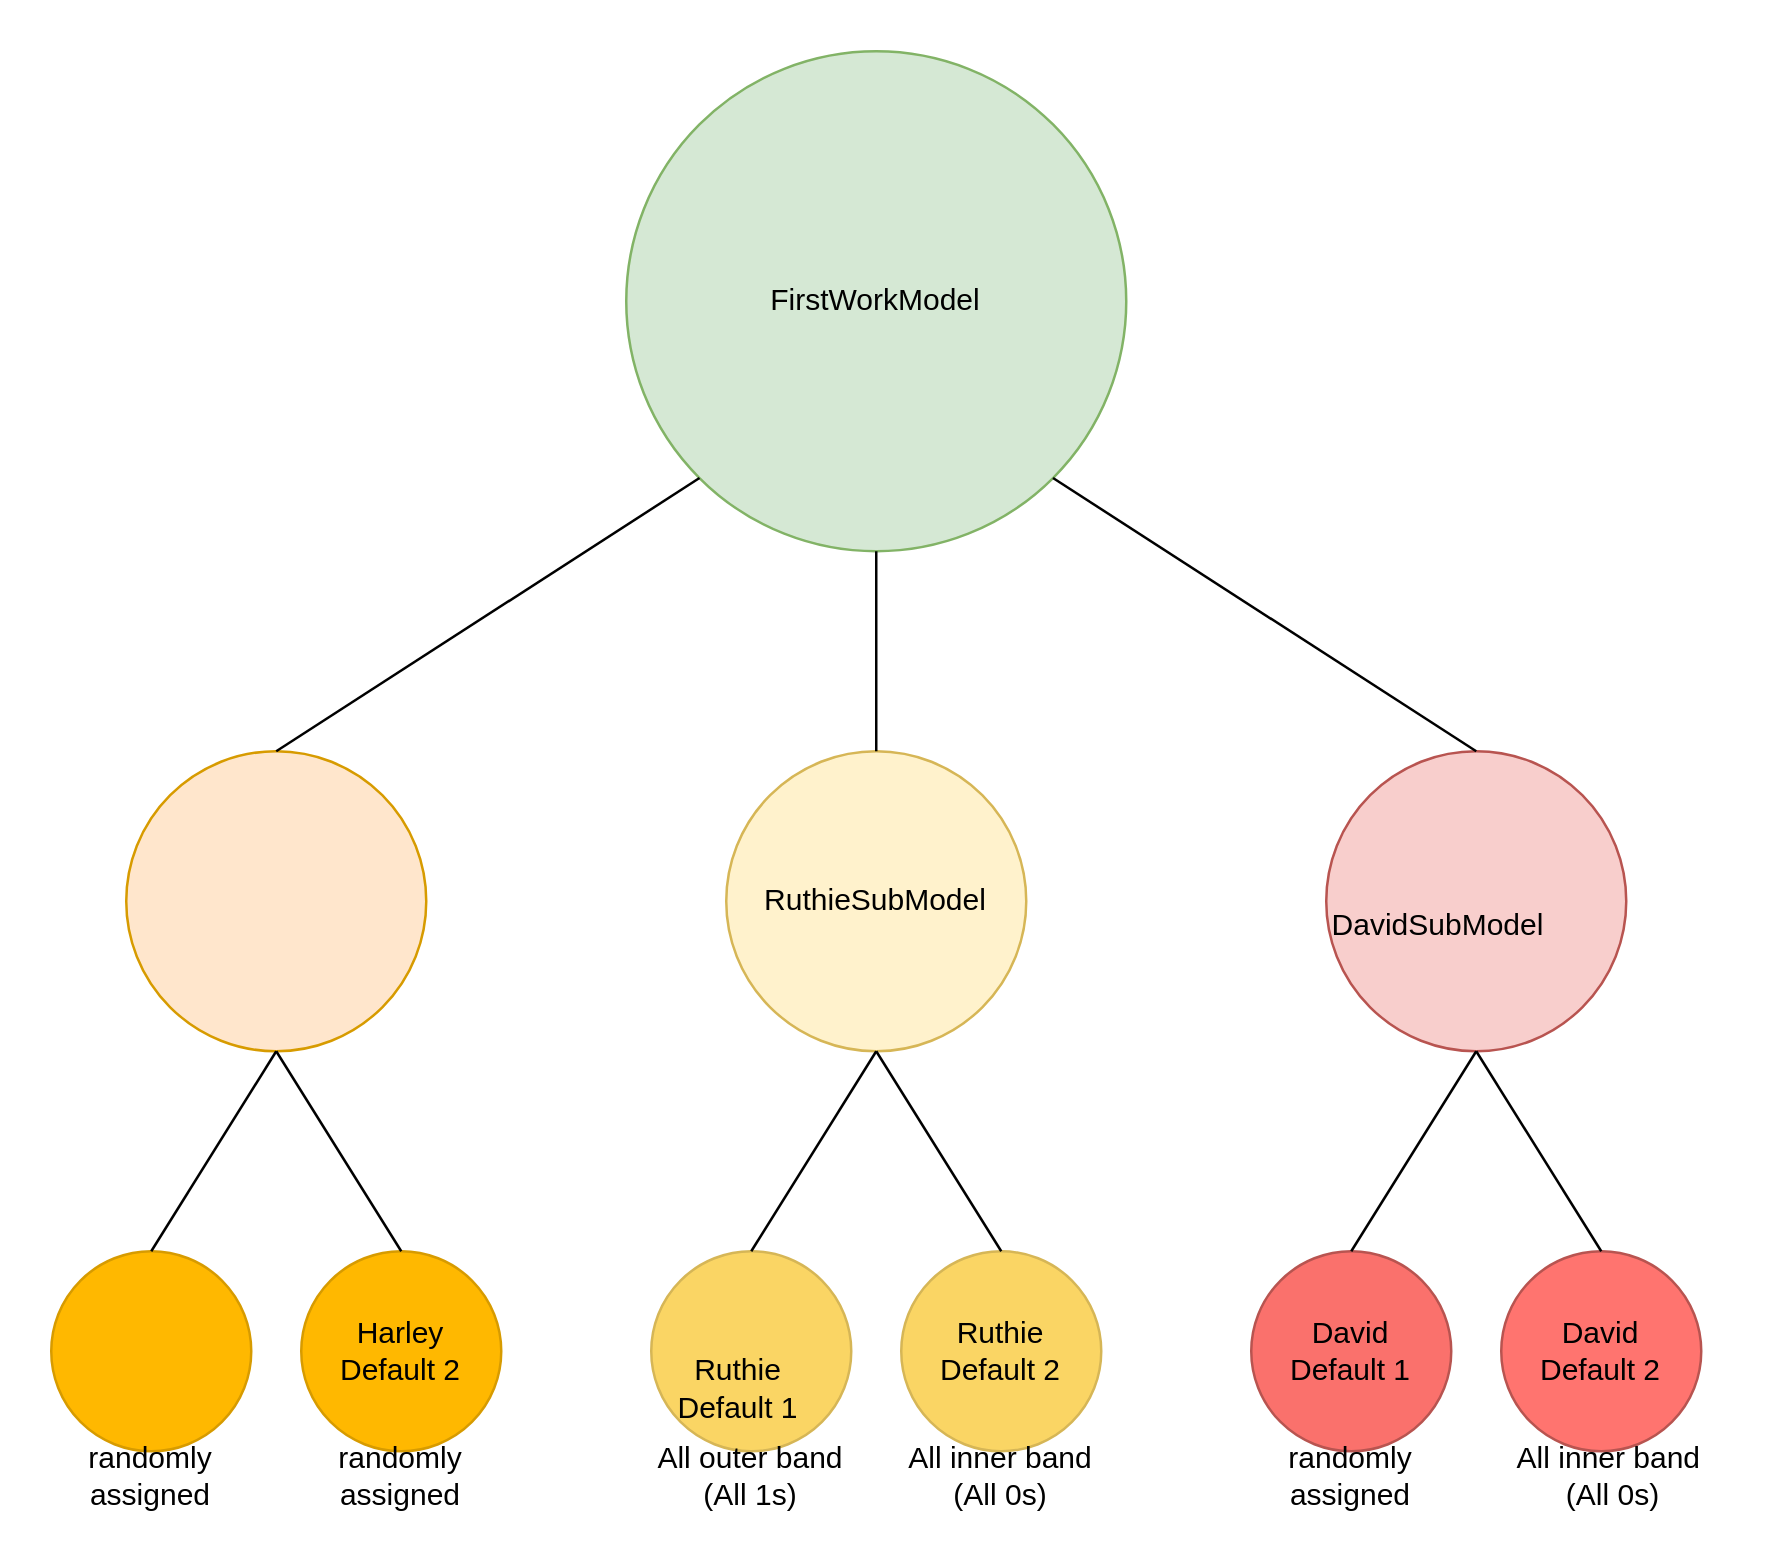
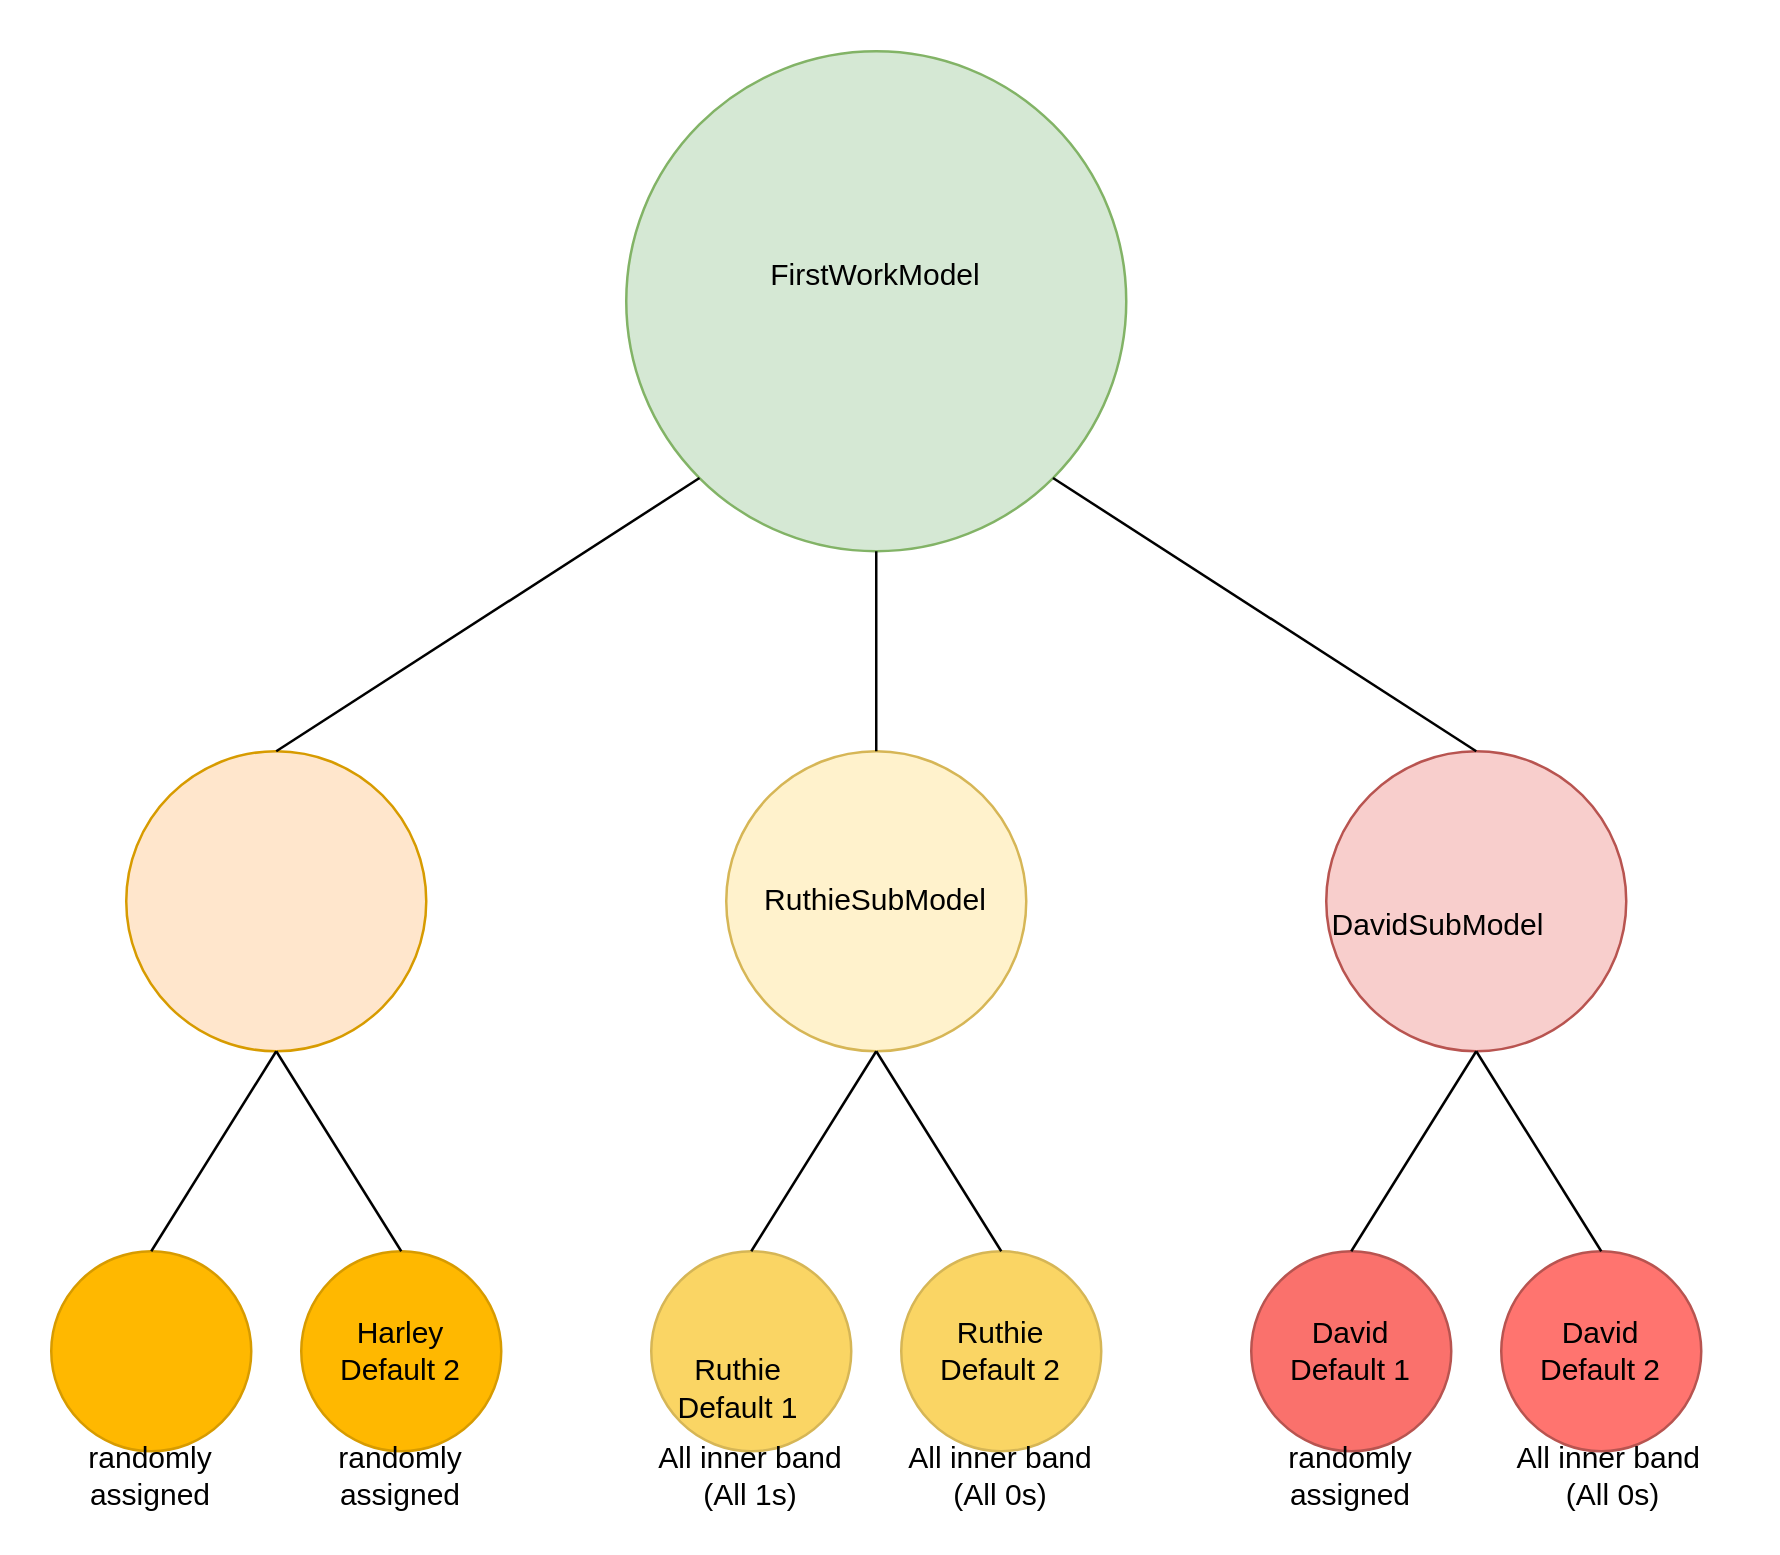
(876, 301) -> (876, 276)
(751, 1476) -> (751, 1476)
